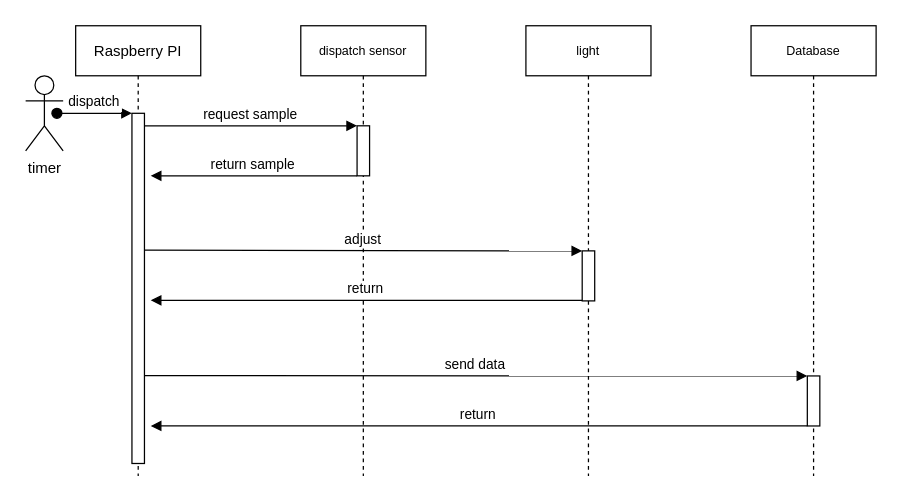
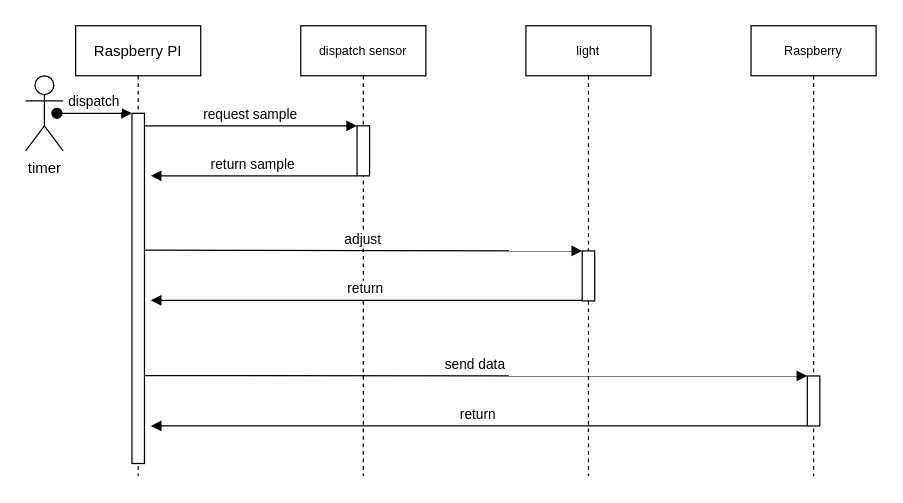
(813, 51) -> (813, 51)
